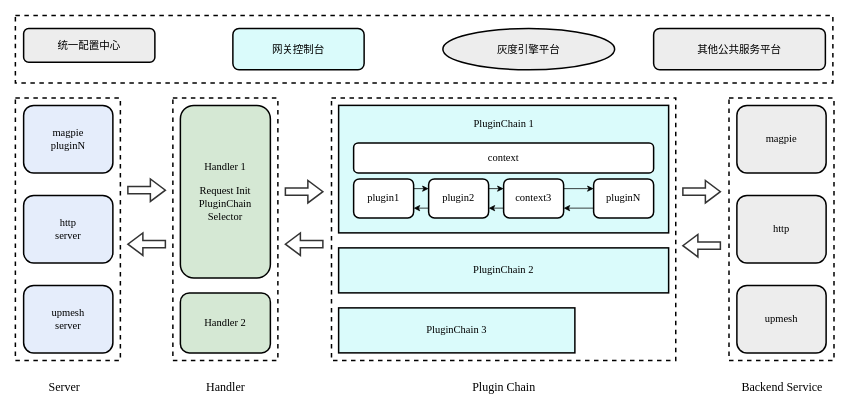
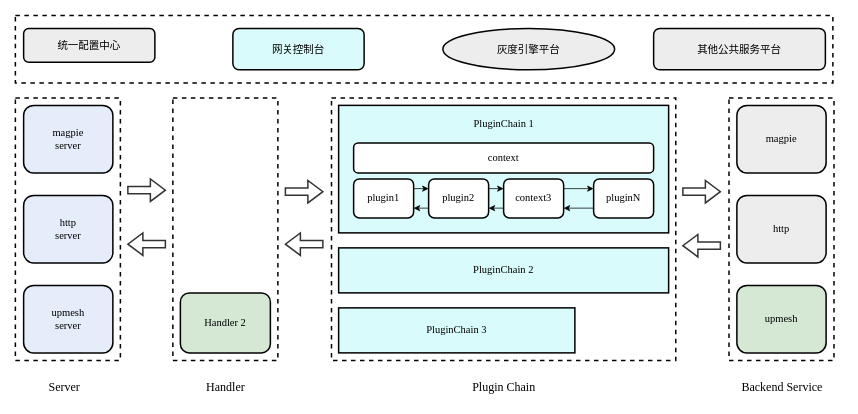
(68, 139) -> (68, 139)
(225, 192) -> none
(782, 319) -> (782, 319)
